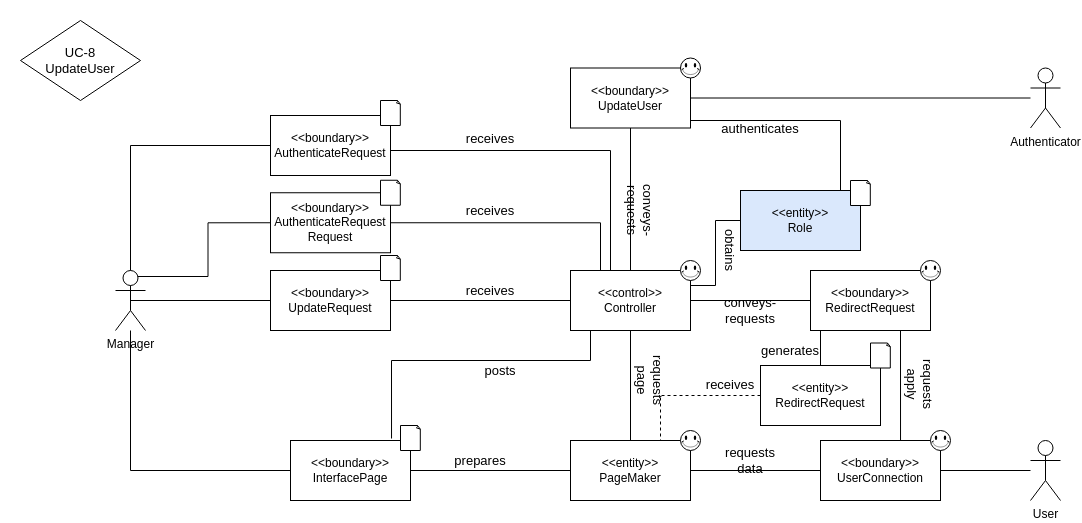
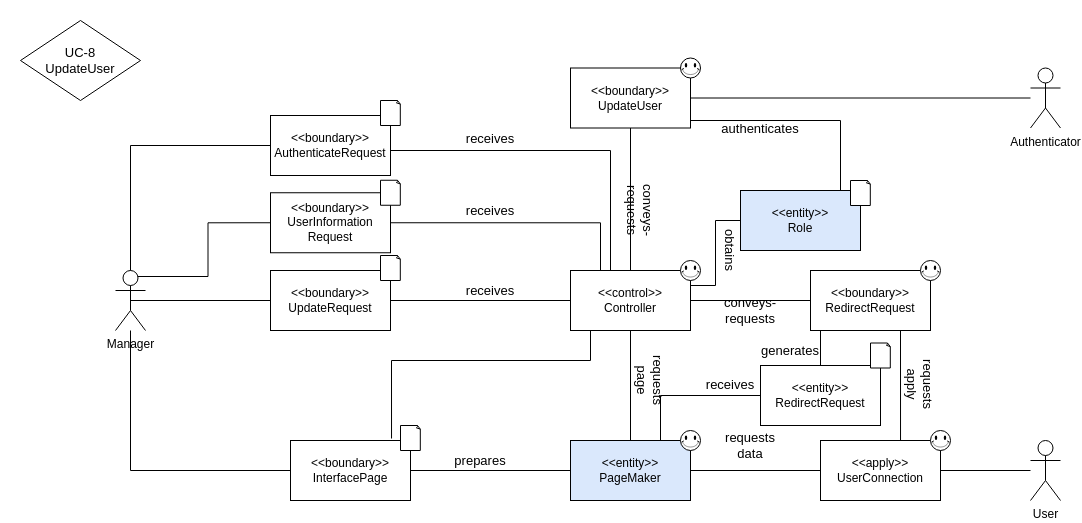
(331, 223) -> (331, 223)
(501, 371) -> none
(688, 396) -> (688, 396)
(751, 461) -> (751, 446)
(631, 471) -> (631, 471)
(881, 471) -> (881, 471)
